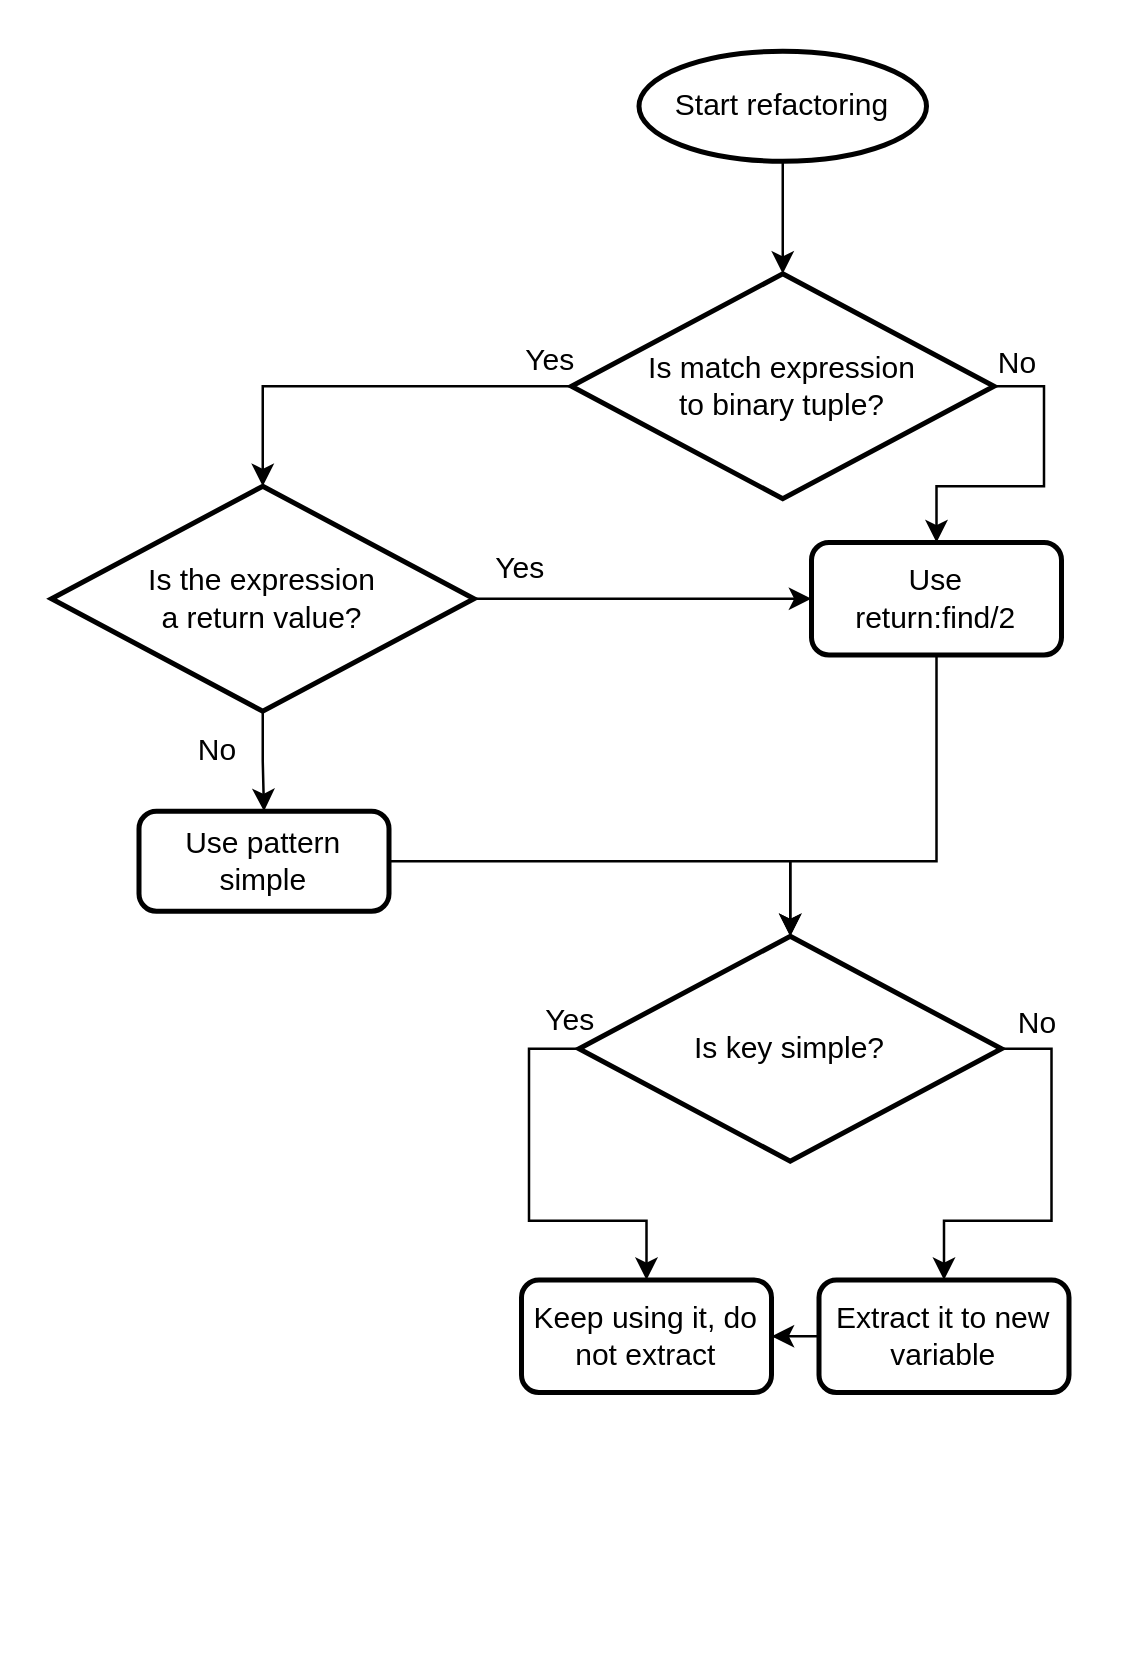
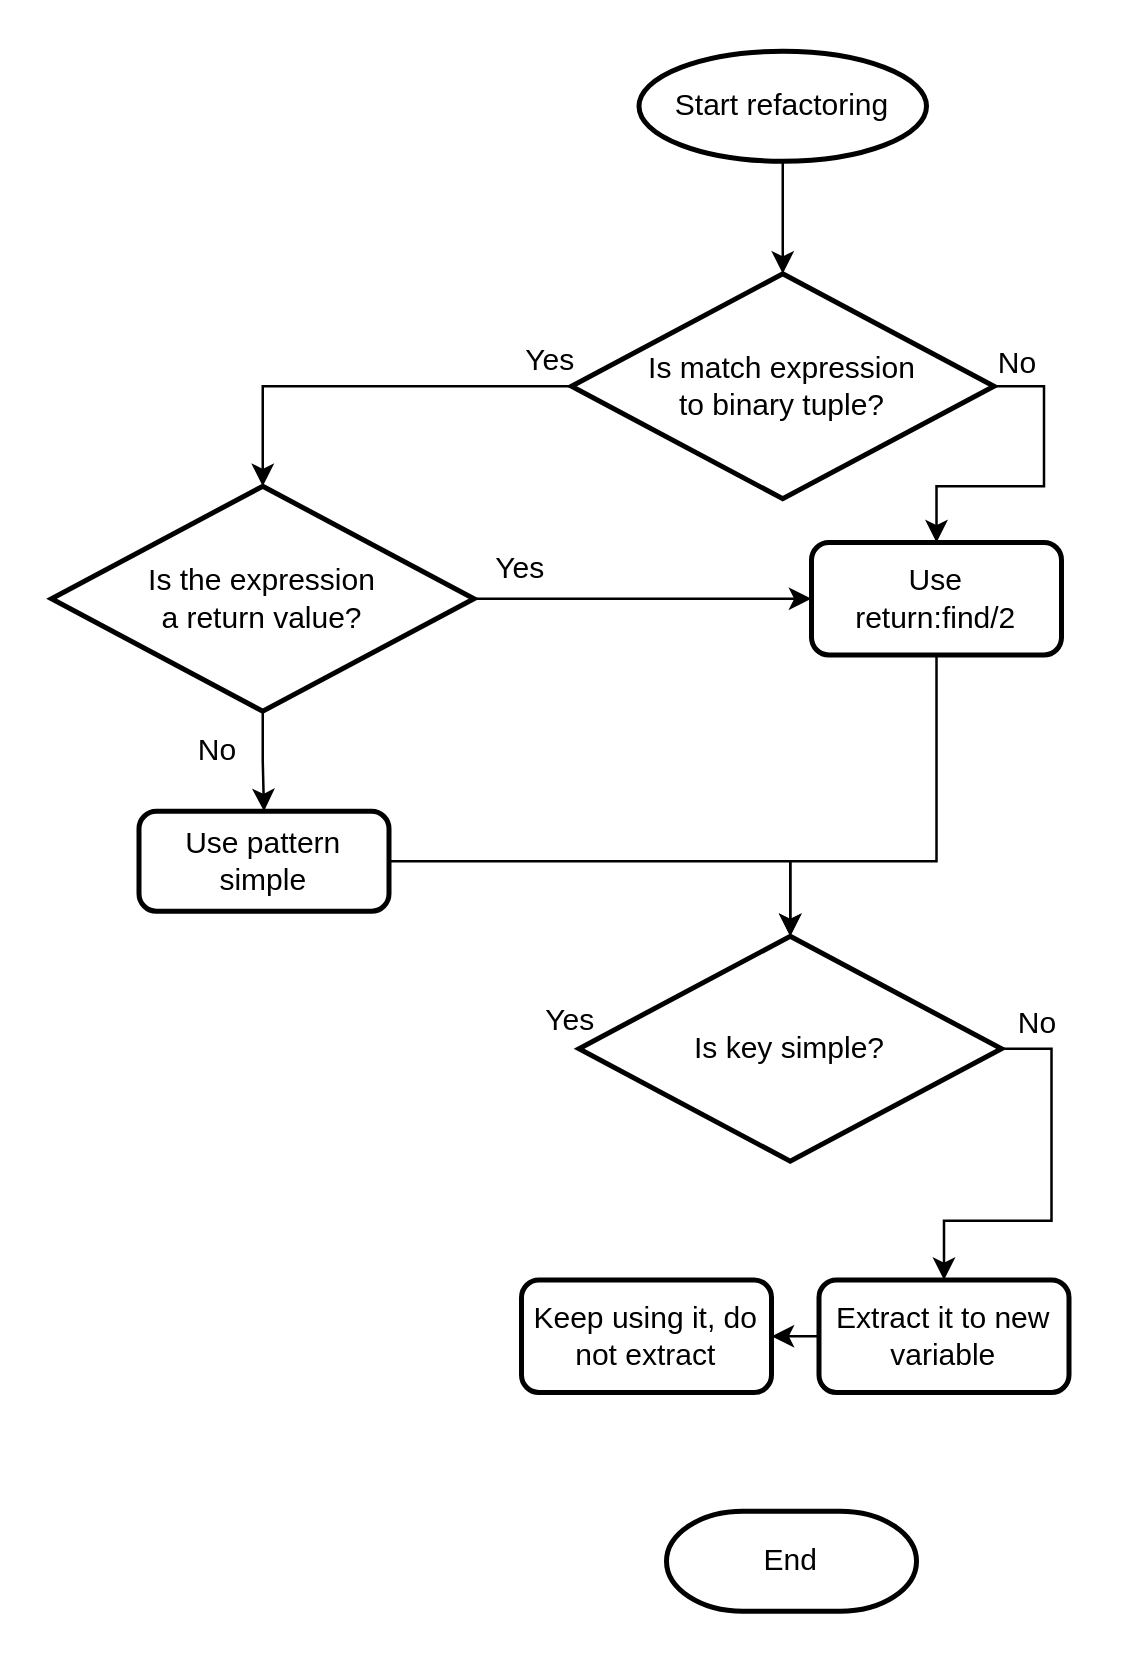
(529, 1191) -> none
none -> (791, 1561)
